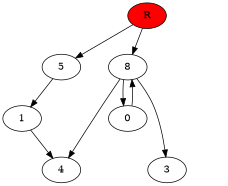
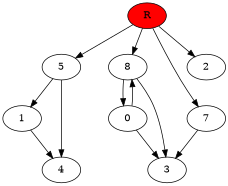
none -> (206, 67)
(96, 115) -> (61, 115)
none -> (206, 119)
none -> (145, 141)
